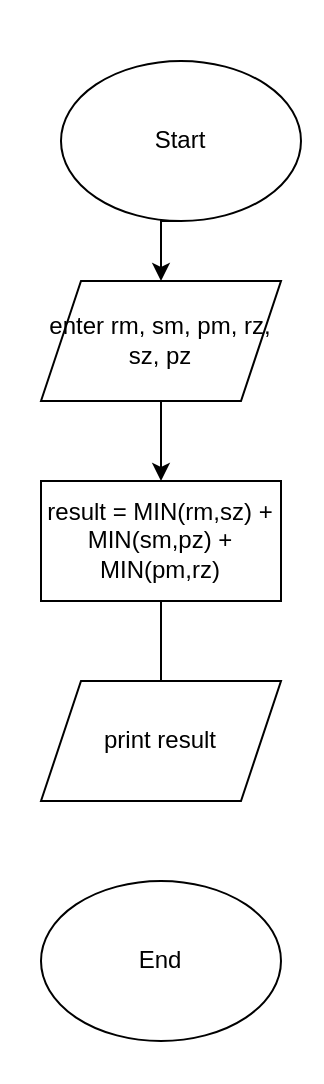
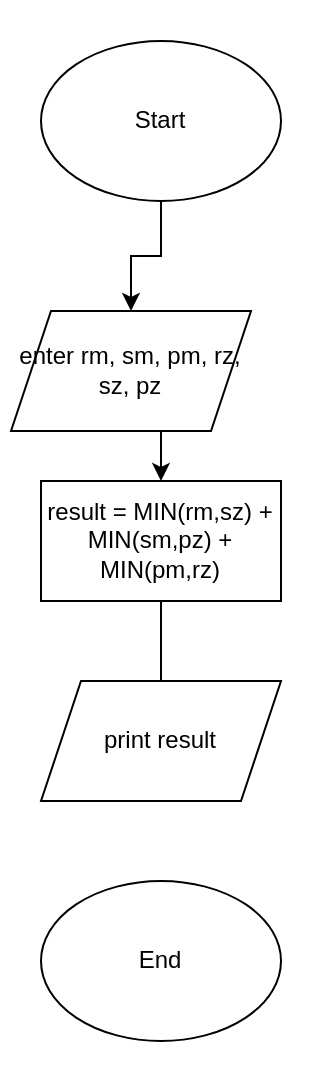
(181, 141) -> (161, 121)
(161, 341) -> (131, 371)
